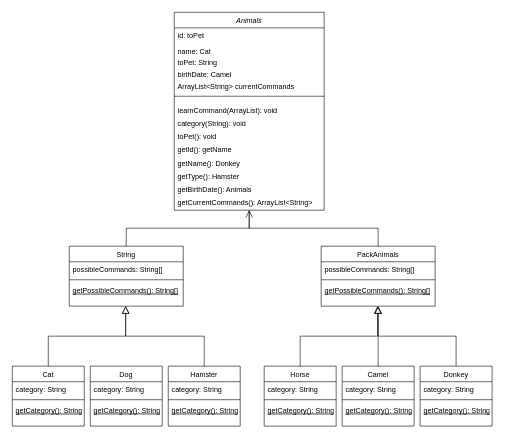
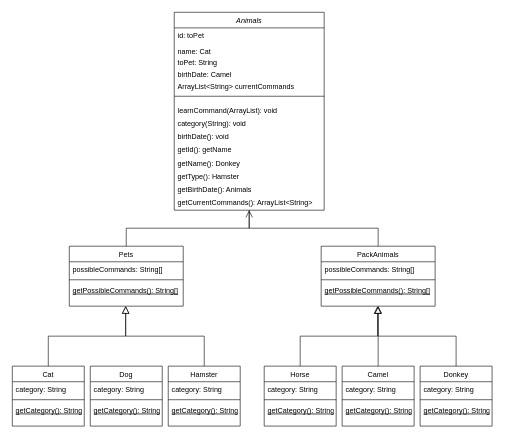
(201, 137) -> (208, 137)
(126, 254) -> (126, 254)
